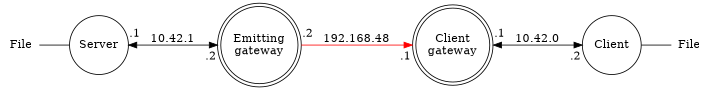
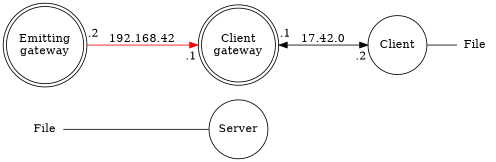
(357, 39) -> (142, 39)
(538, 39) -> (323, 39)
(173, 45) -> none
